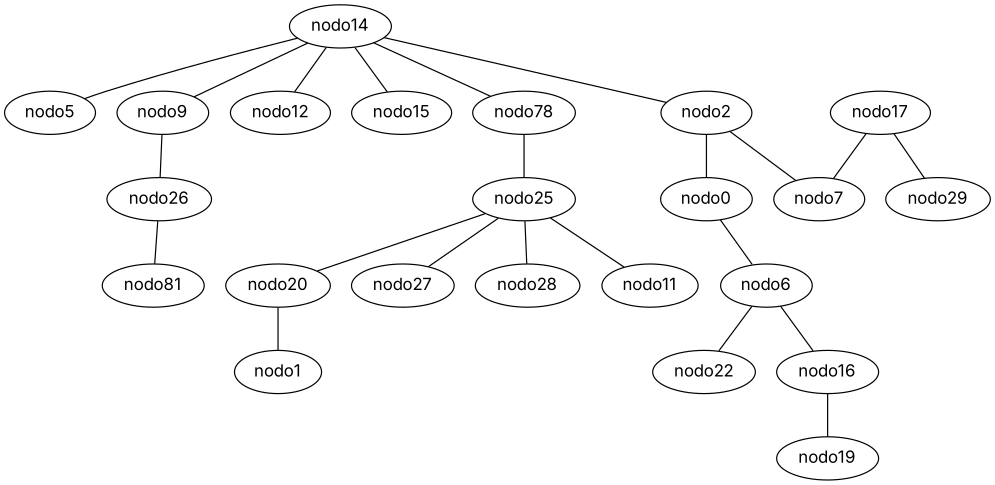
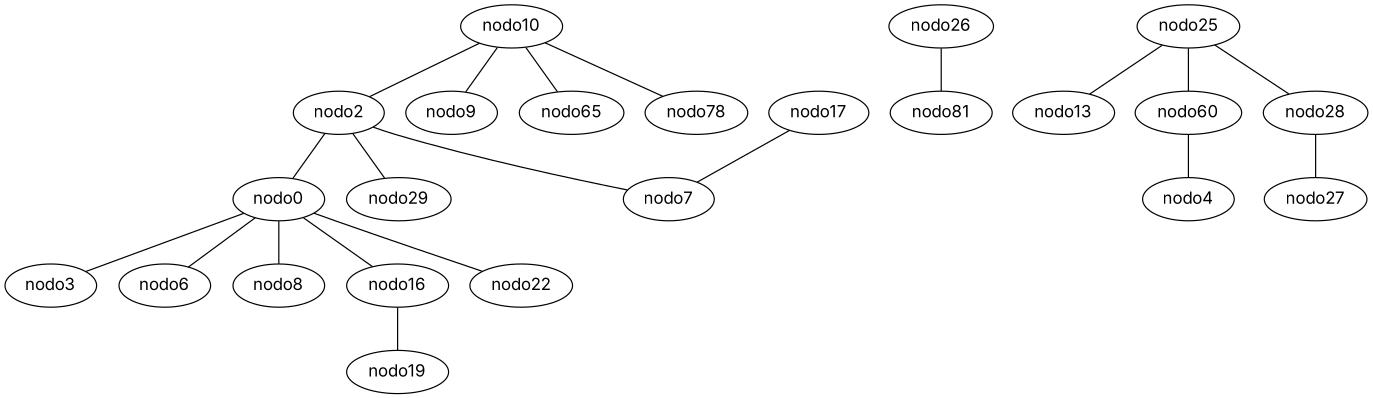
(340, 26) -> (512, 26)
(50, 113) -> none
(280, 113) -> none
(402, 113) -> (572, 113)
(161, 156) -> none
(524, 156) -> none
(909, 156) -> (369, 156)
(463, 242) -> (1316, 156)
none -> (51, 286)
(278, 286) -> (1188, 113)
none -> (279, 286)
(650, 286) -> (1064, 113)
(735, 329) -> (398, 243)
(797, 329) -> (338, 242)
(278, 372) -> (1188, 199)
